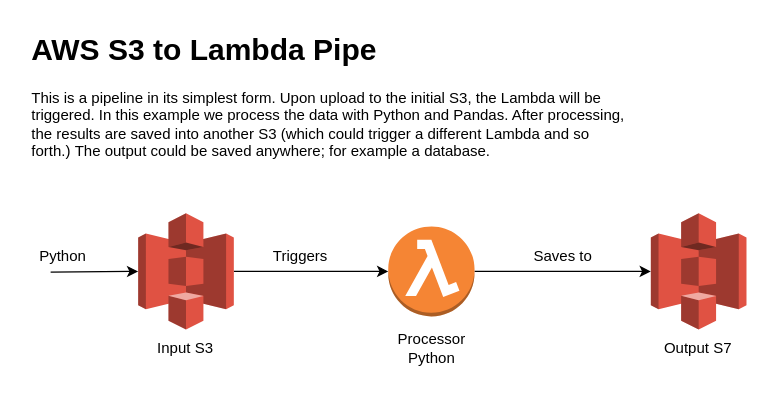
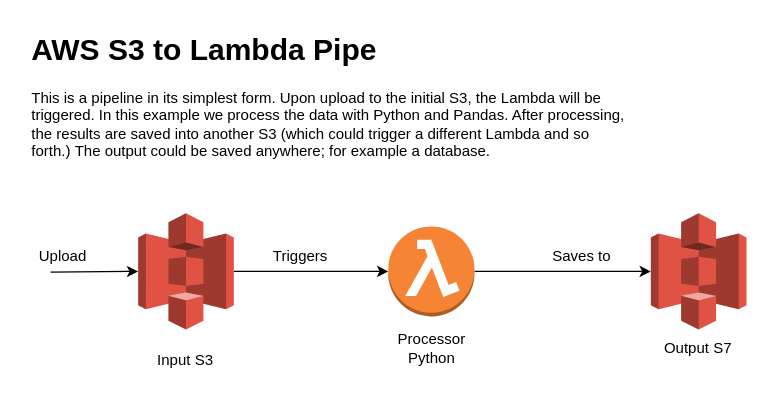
(63, 257) -> (63, 257)
(563, 257) -> (582, 257)
(186, 348) -> (186, 361)
